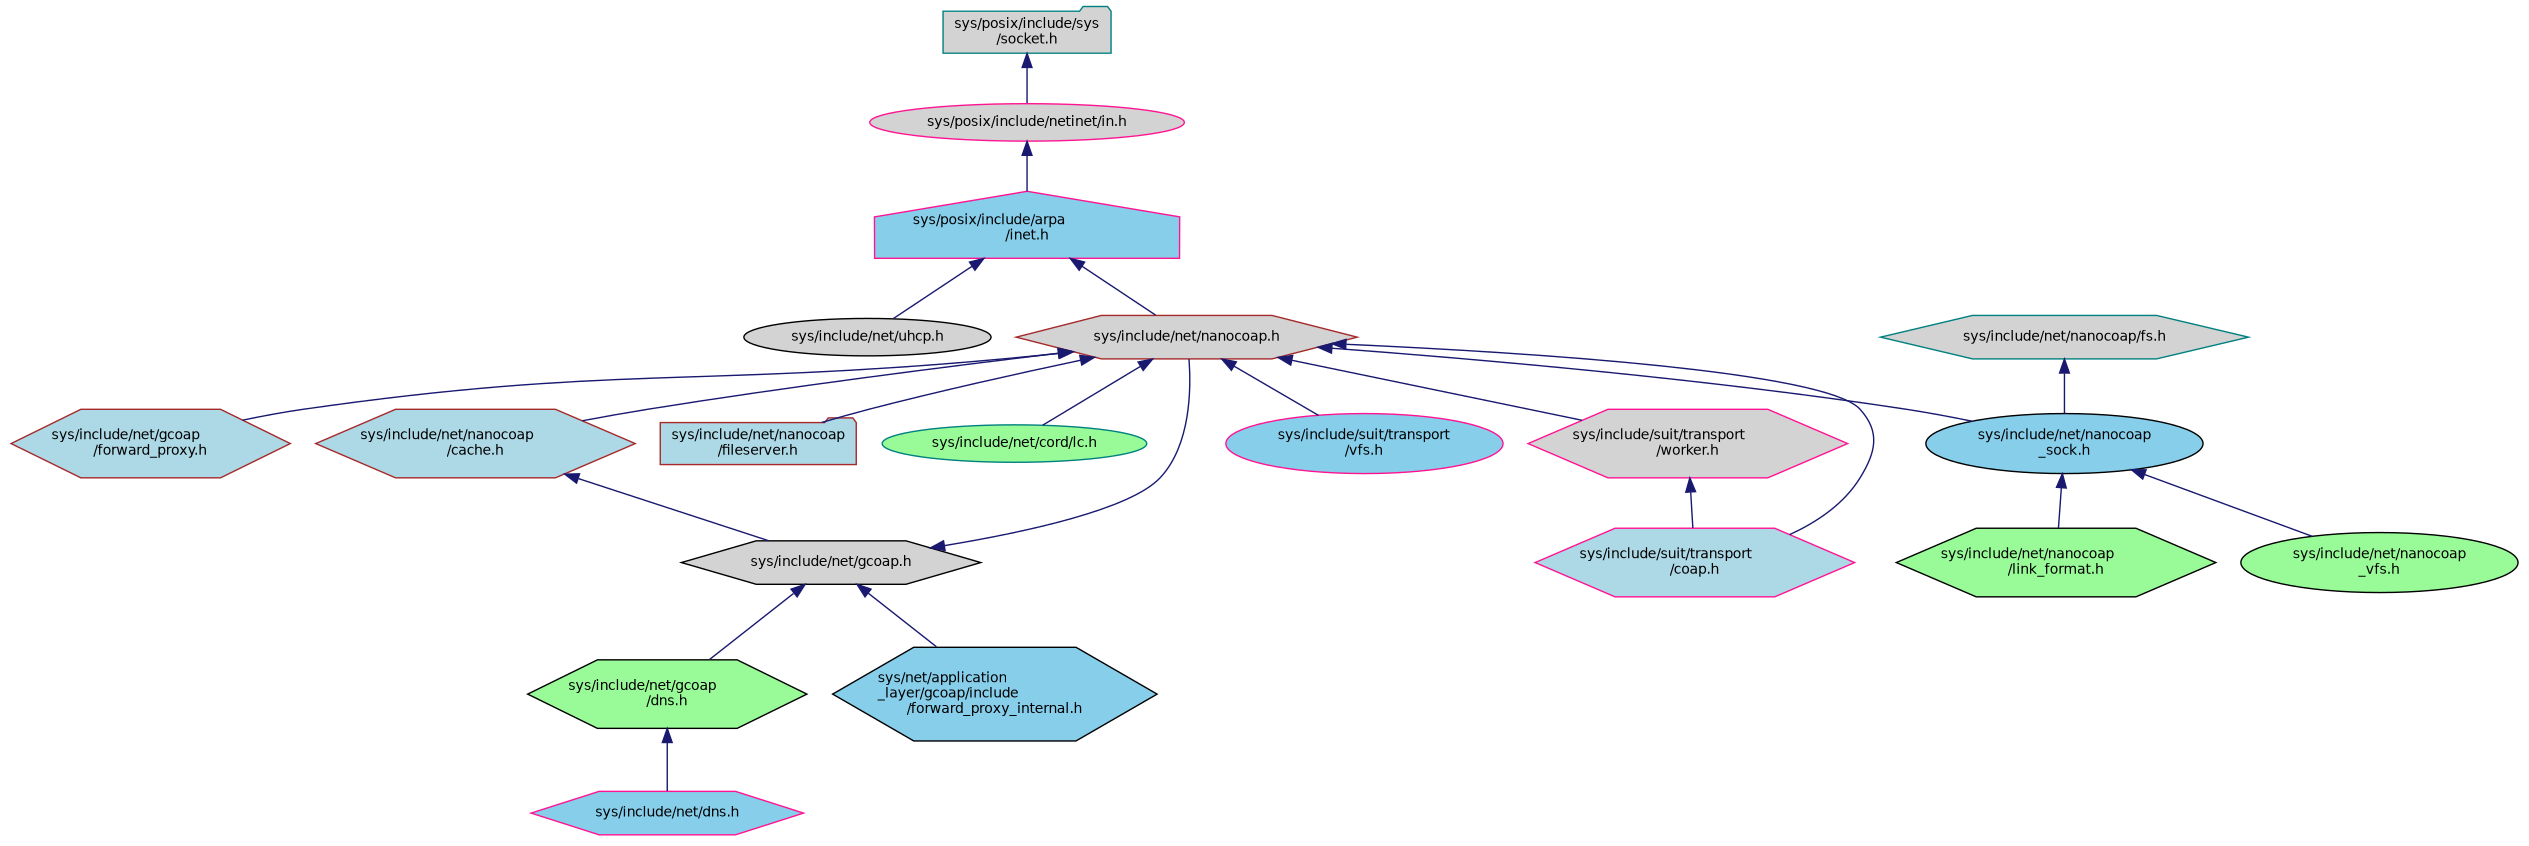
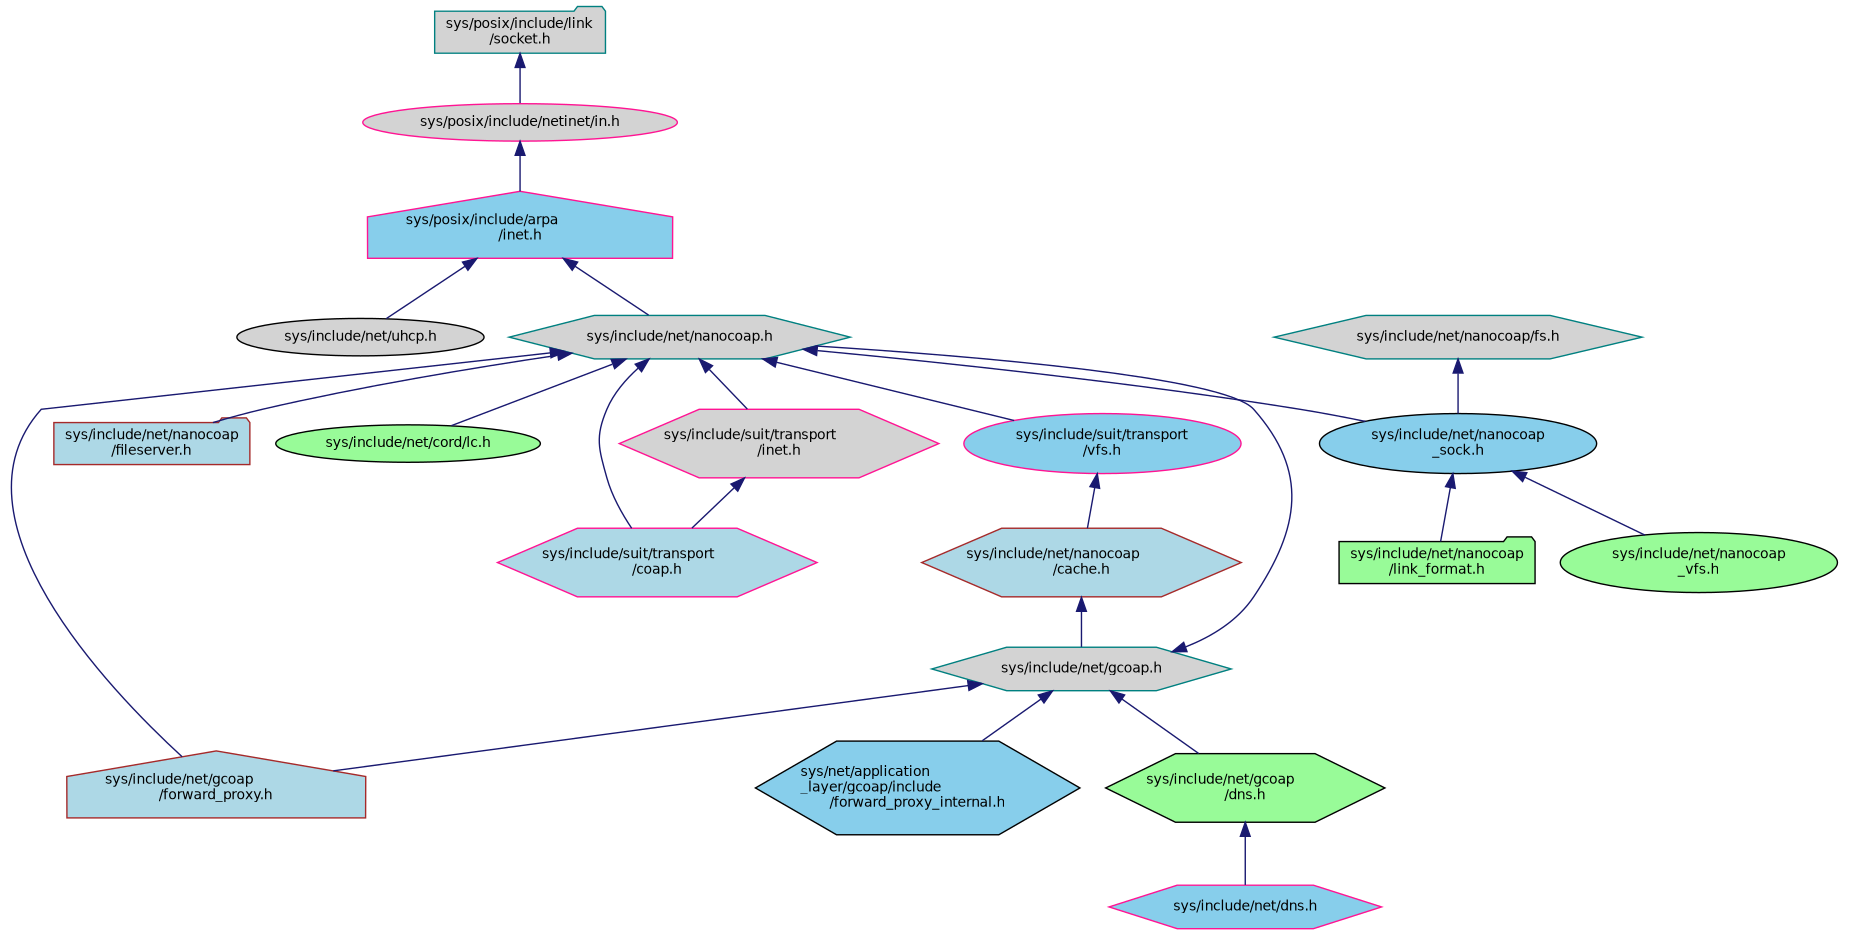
(1027, 32) -> (520, 32)
(1187, 337) -> (680, 337)
(820, 384) -> (1091, 508)
(151, 444) -> (216, 788)
(1014, 444) -> (408, 444)
(1688, 444) -> (779, 444)
(831, 563) -> (1081, 669)
(2056, 563) -> (1437, 563)
none -> (651, 728)
